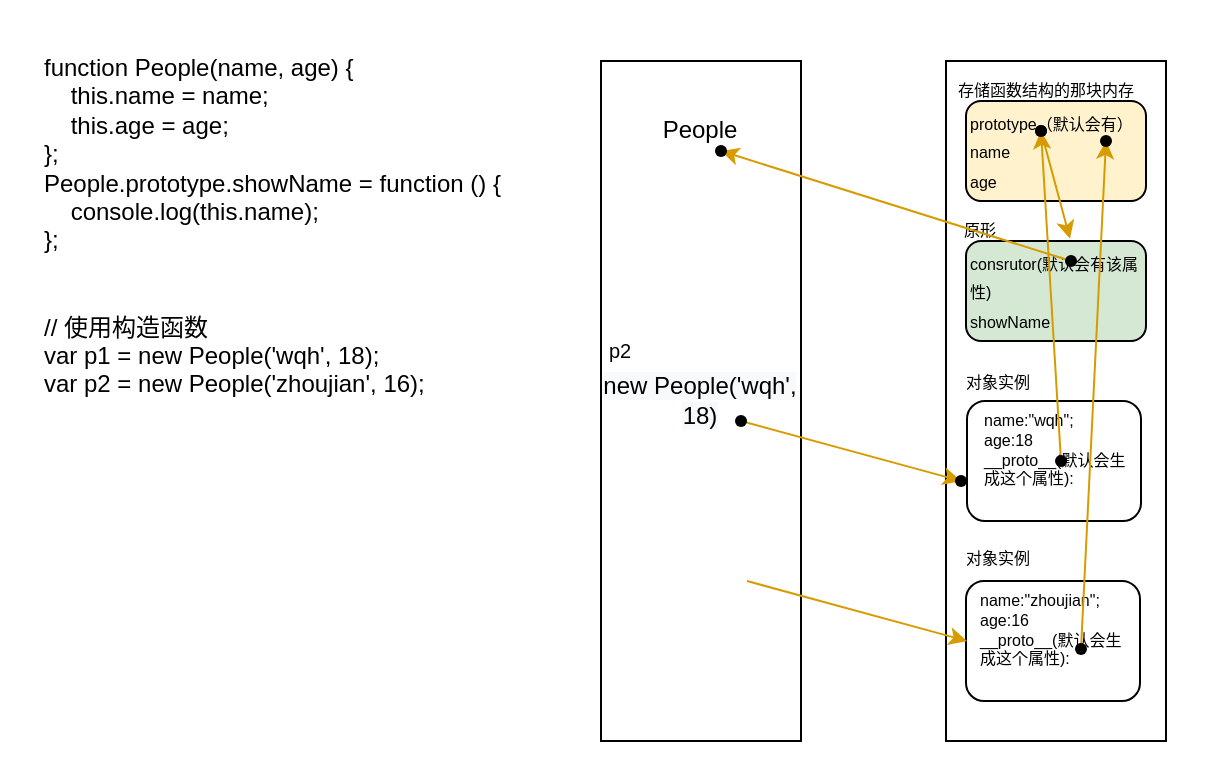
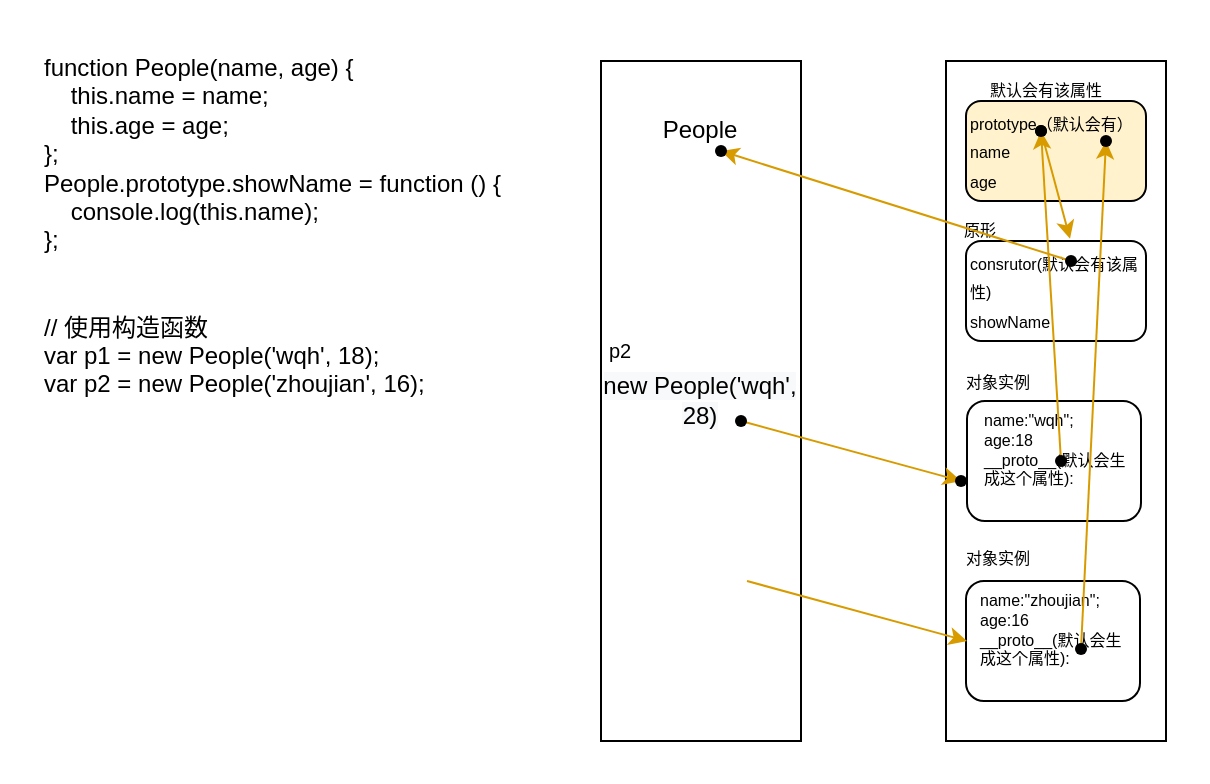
(1047, 91) -> (1047, 91)
(1056, 291) -> (1056, 291)
(701, 401) -> (701, 401)
